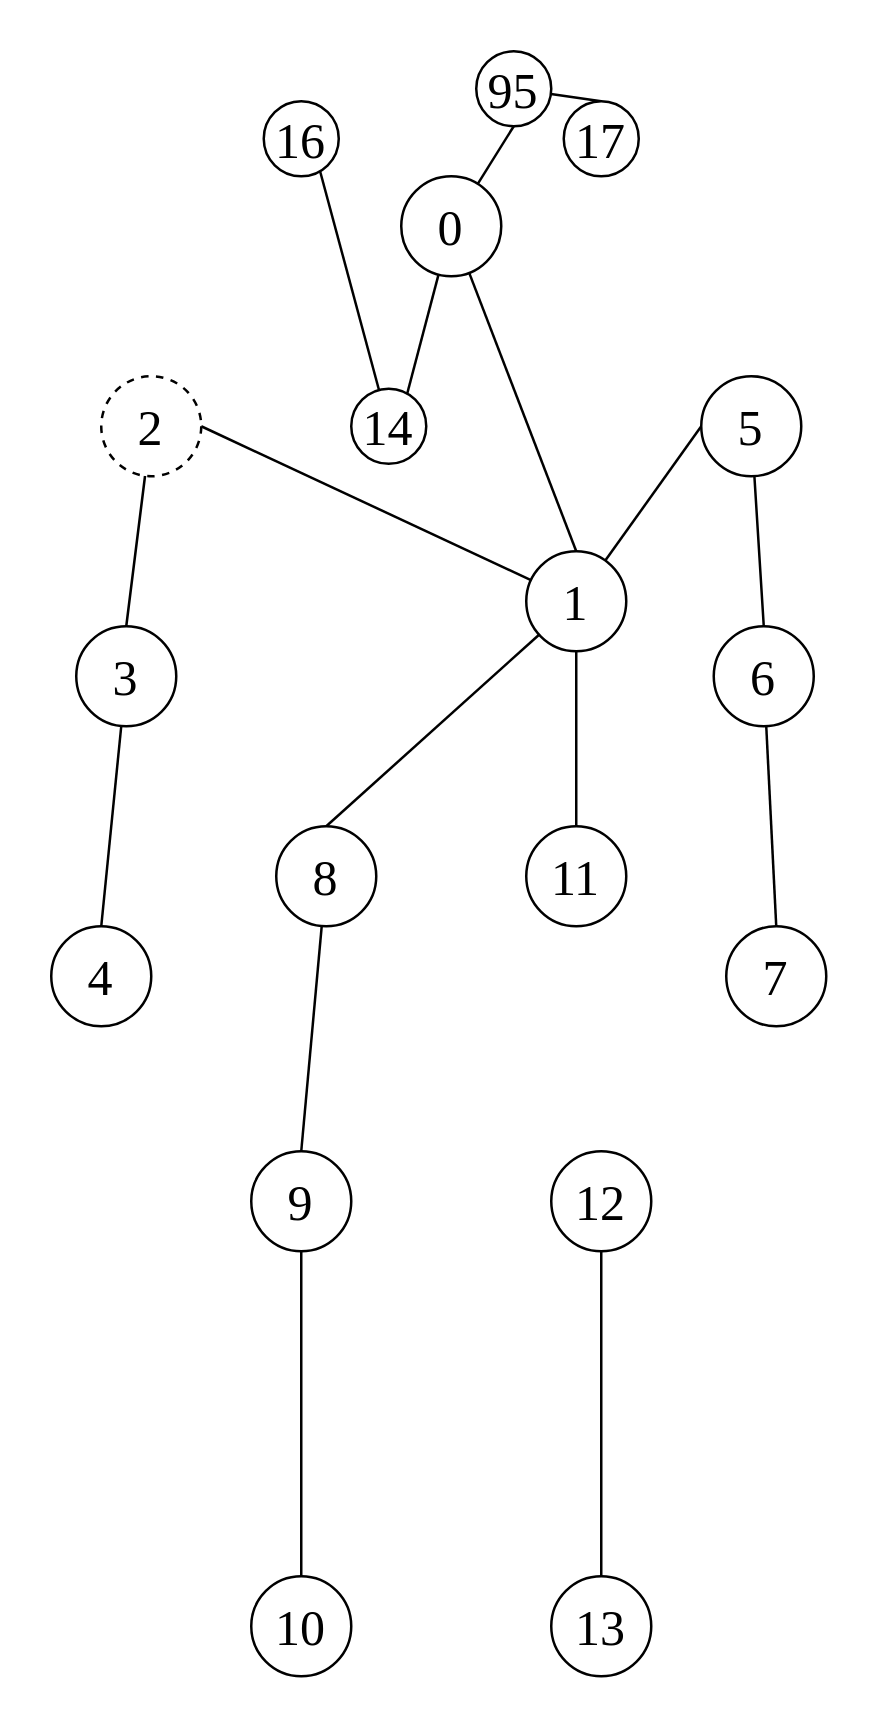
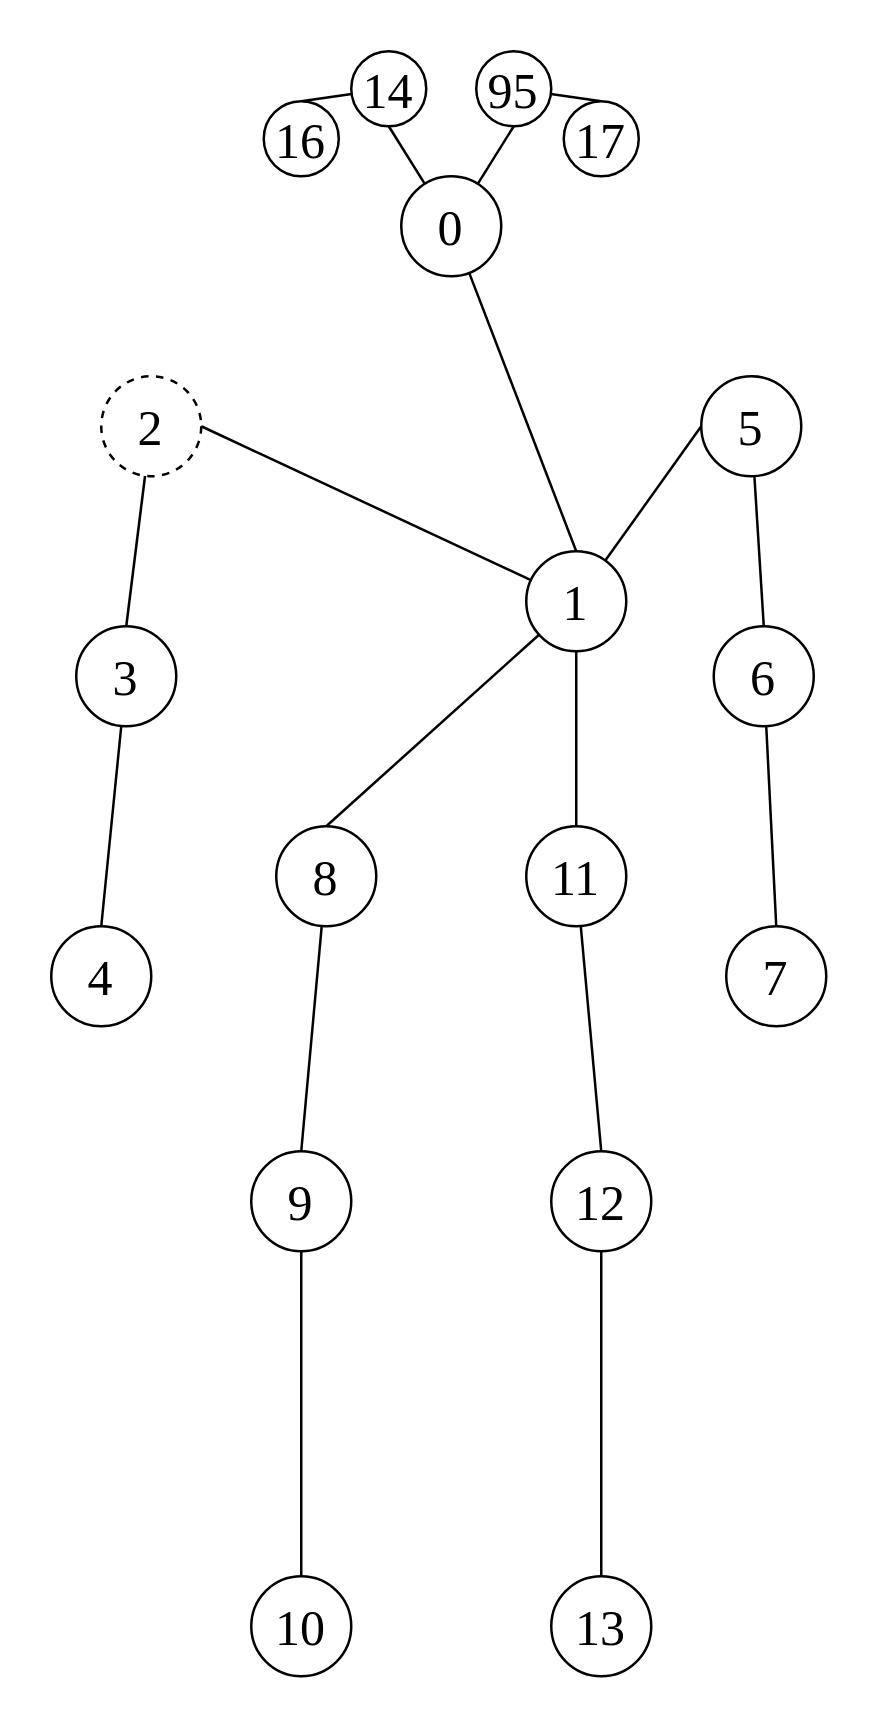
(389, 426) -> (389, 89)
none -> (591, 1039)
